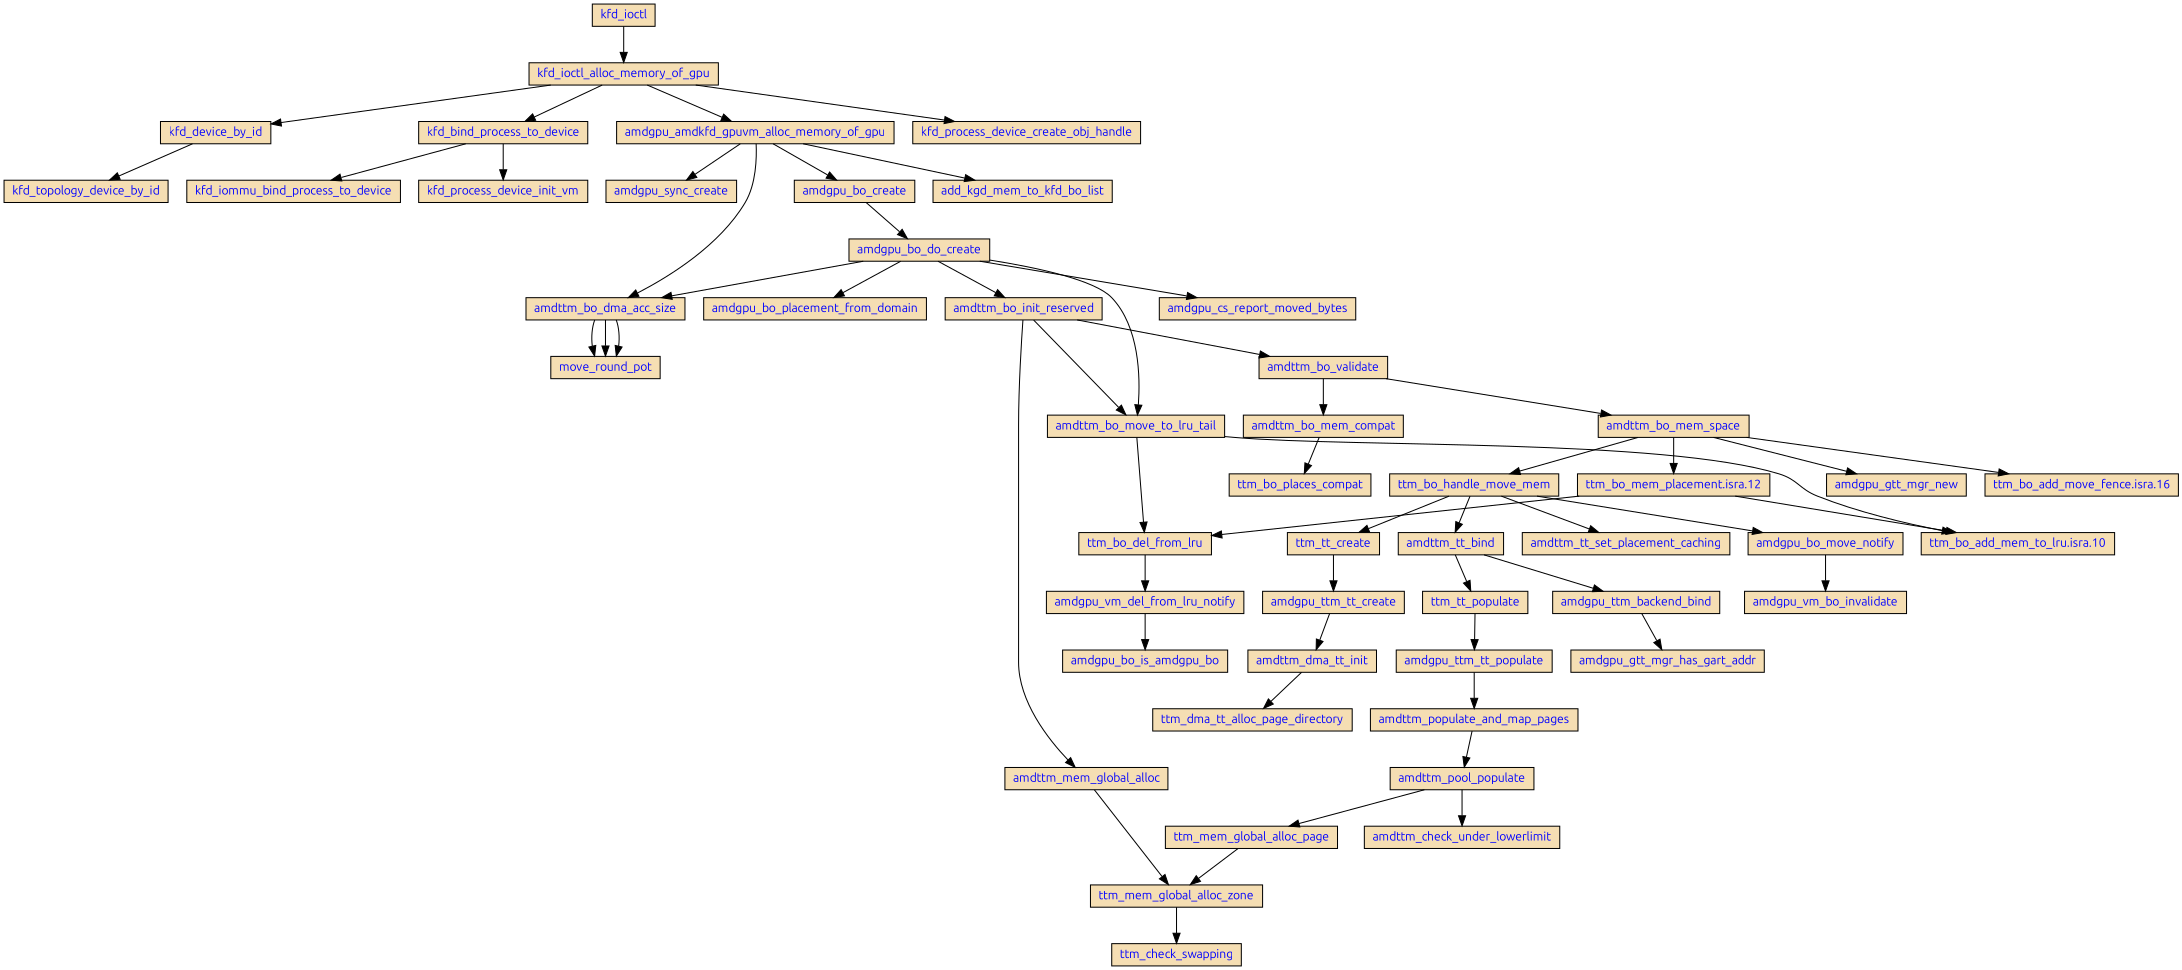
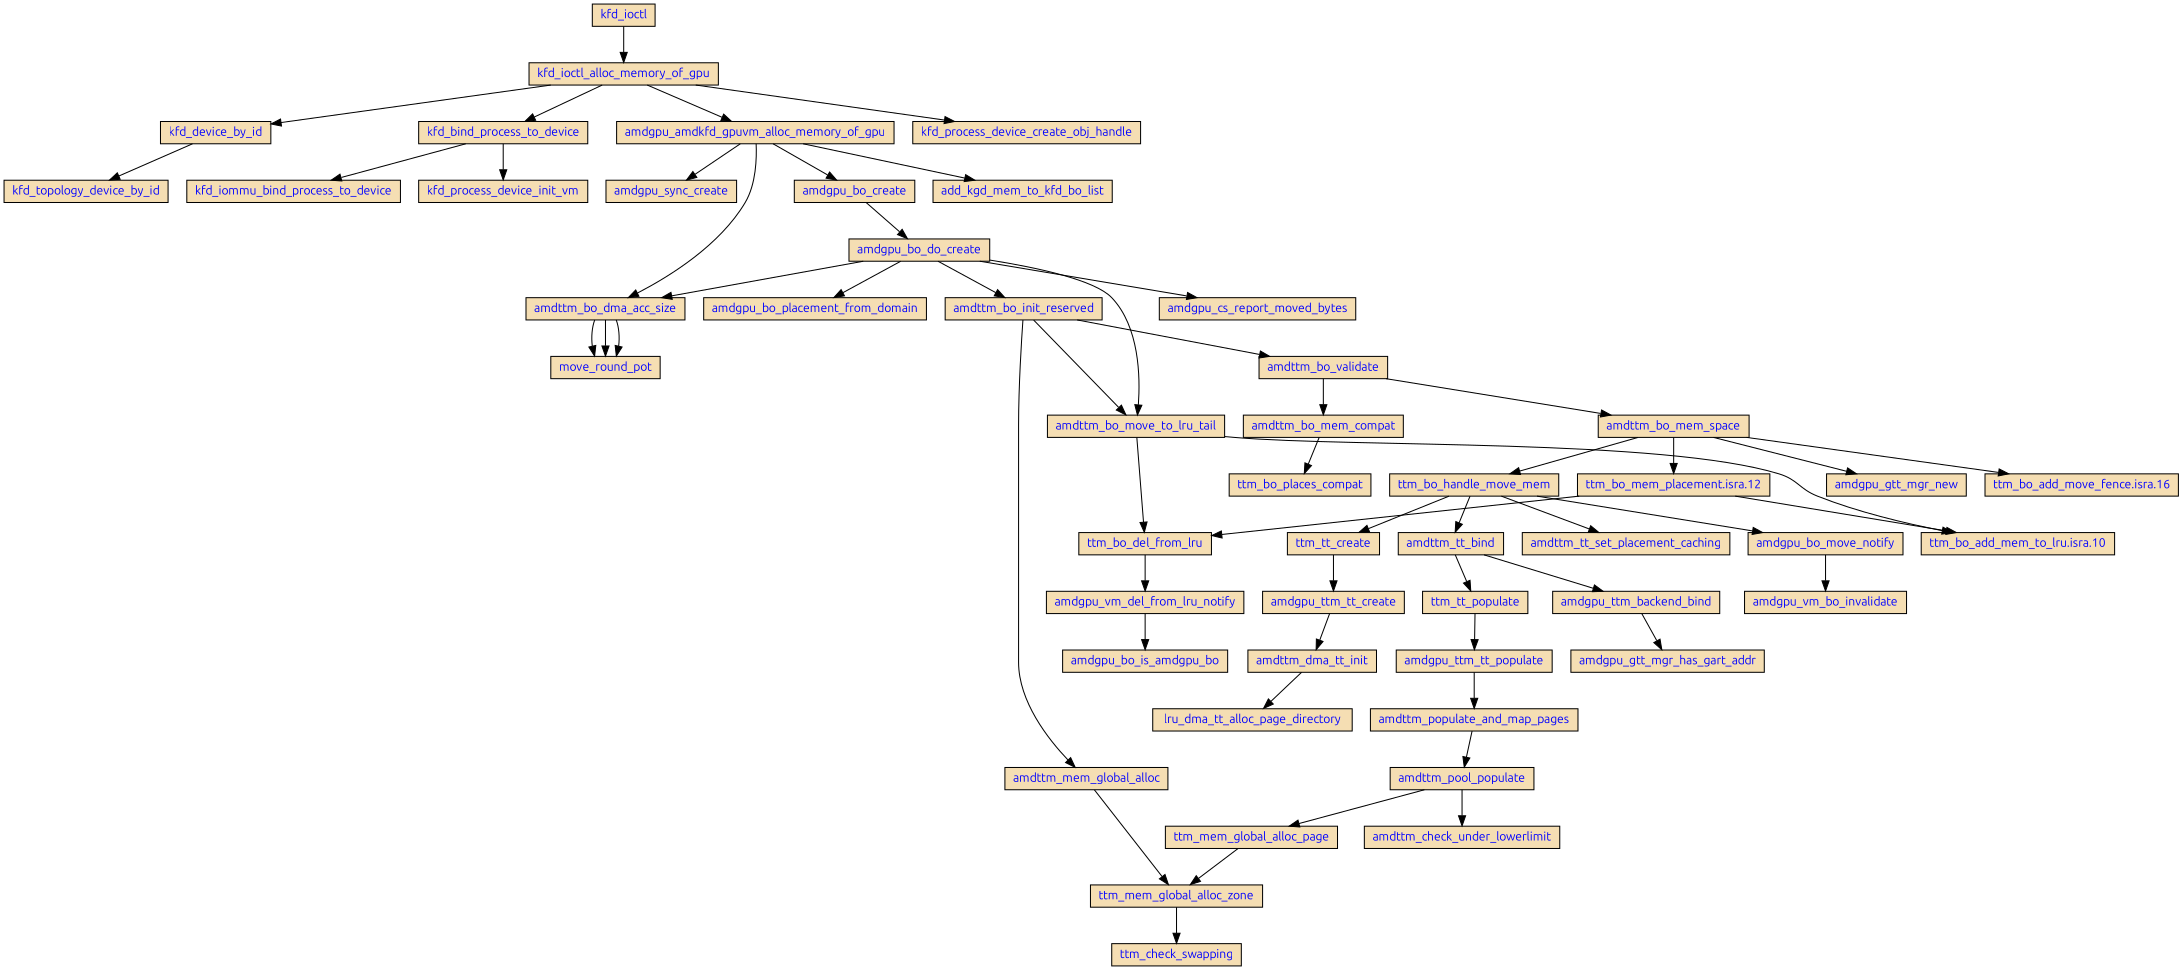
(1252, 720) -> (1252, 720)
